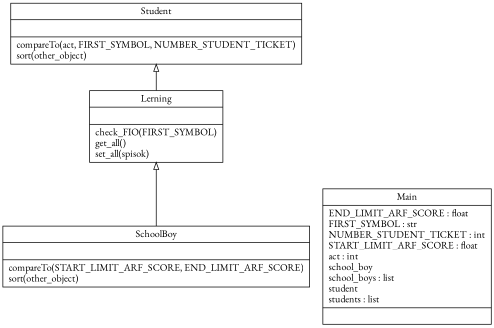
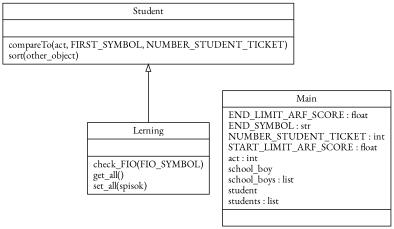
(156, 132) -> (148, 164)
(373, 224) -> (269, 126)
(156, 257) -> none
